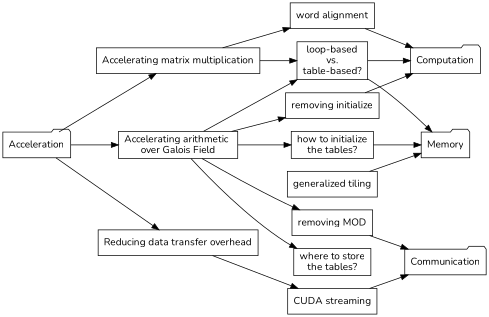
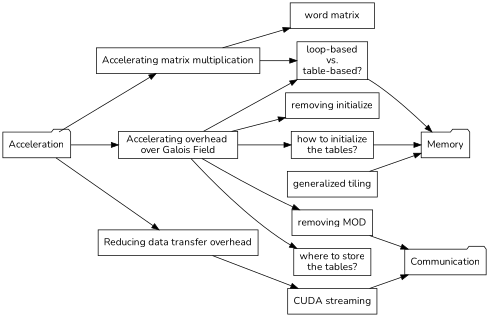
(332, 16) -> (332, 16)
(445, 61) -> none
(178, 145) -> (178, 145)
